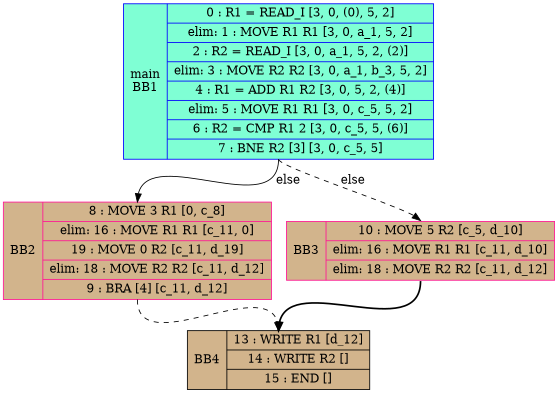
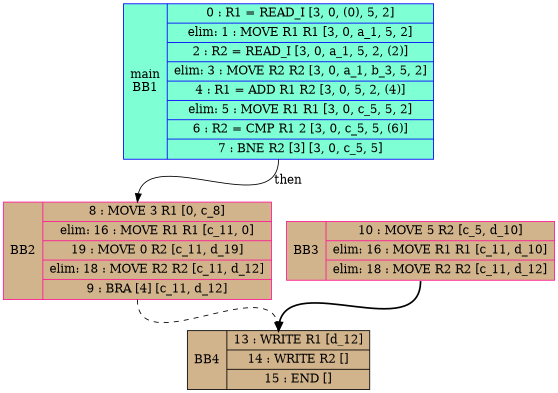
(288, 181) -> (288, 181)
(346, 188) -> none
